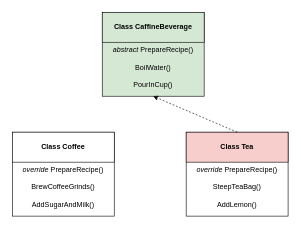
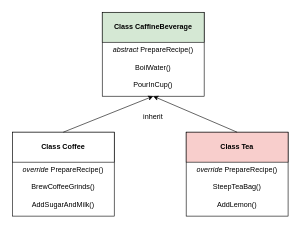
(153, 54) -> (153, 54)
(195, 114) -> (195, 114)
none -> (107, 115)
none -> (153, 117)
